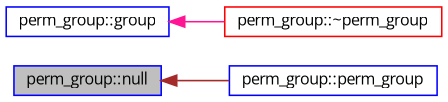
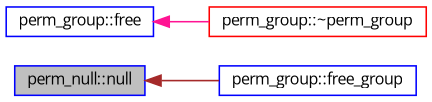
(88, 22) -> (80, 22)
(88, 81) -> (80, 81)
(333, 81) -> (318, 81)
